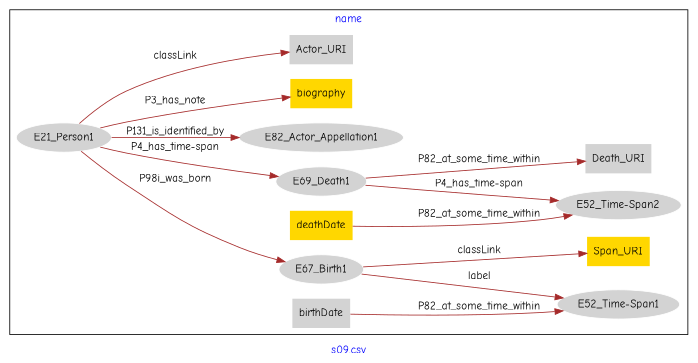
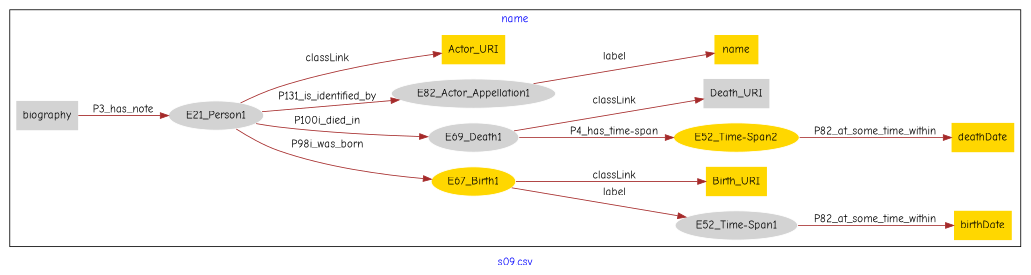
(321, 50) -> (473, 50)
none -> (736, 50)
(321, 94) -> (47, 116)
(191, 111) -> (119, 116)
(175, 147) -> (328, 121)
(479, 159) -> (614, 101)
(618, 205) -> (736, 138)
(459, 225) -> (871, 138)
(618, 251) -> (736, 181)
(321, 269) -> (473, 181)
(321, 313) -> (983, 225)
(453, 315) -> (872, 225)
